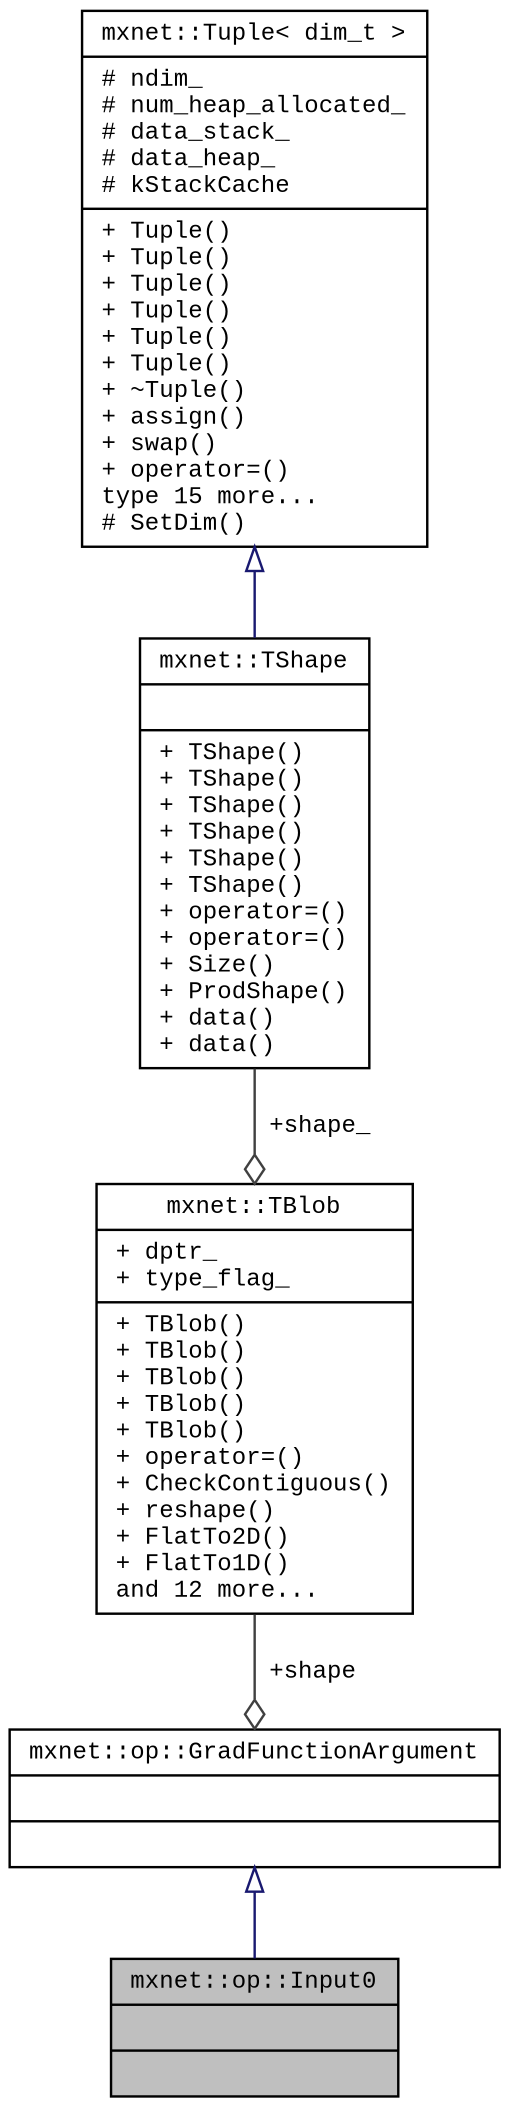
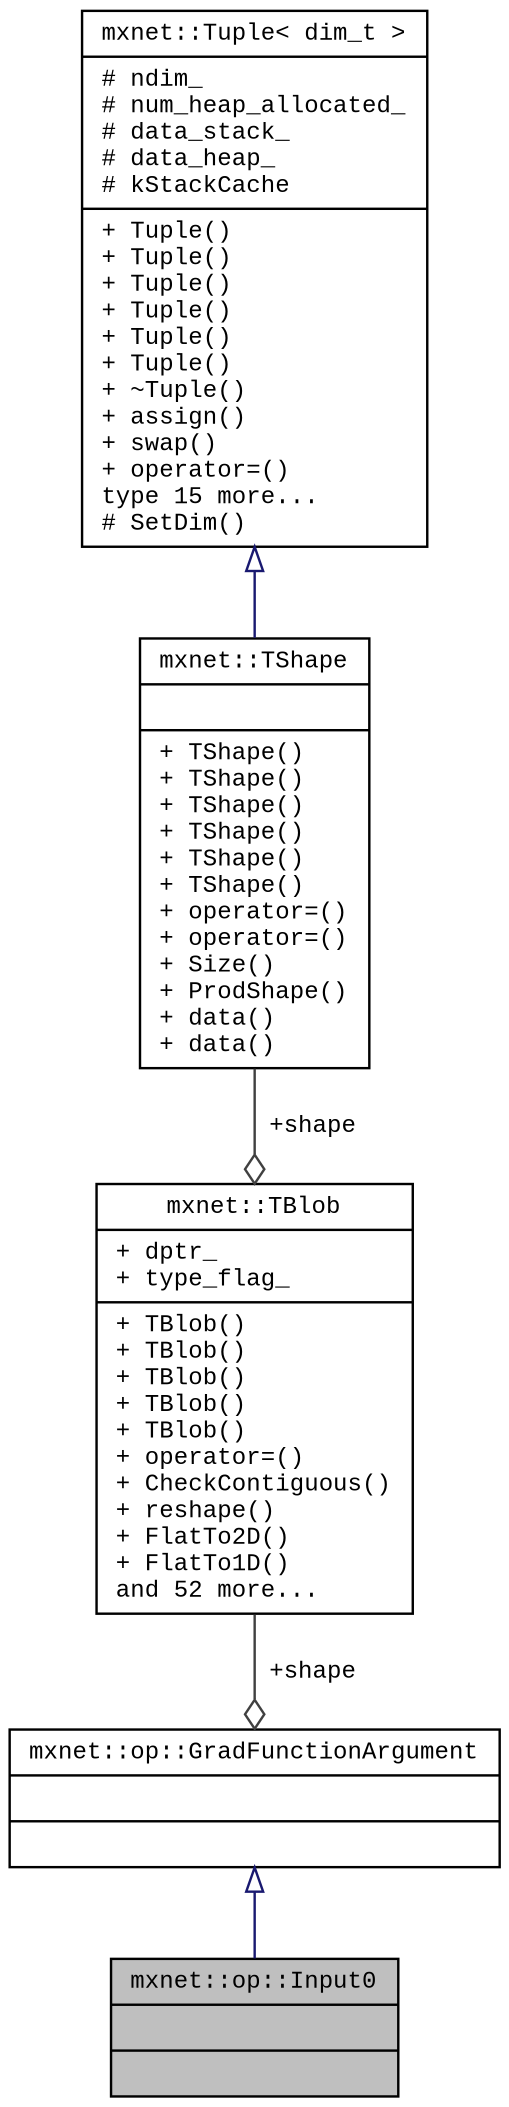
(314, 1126) -> (307, 1126)
(218, 1590) -> (218, 1590)
